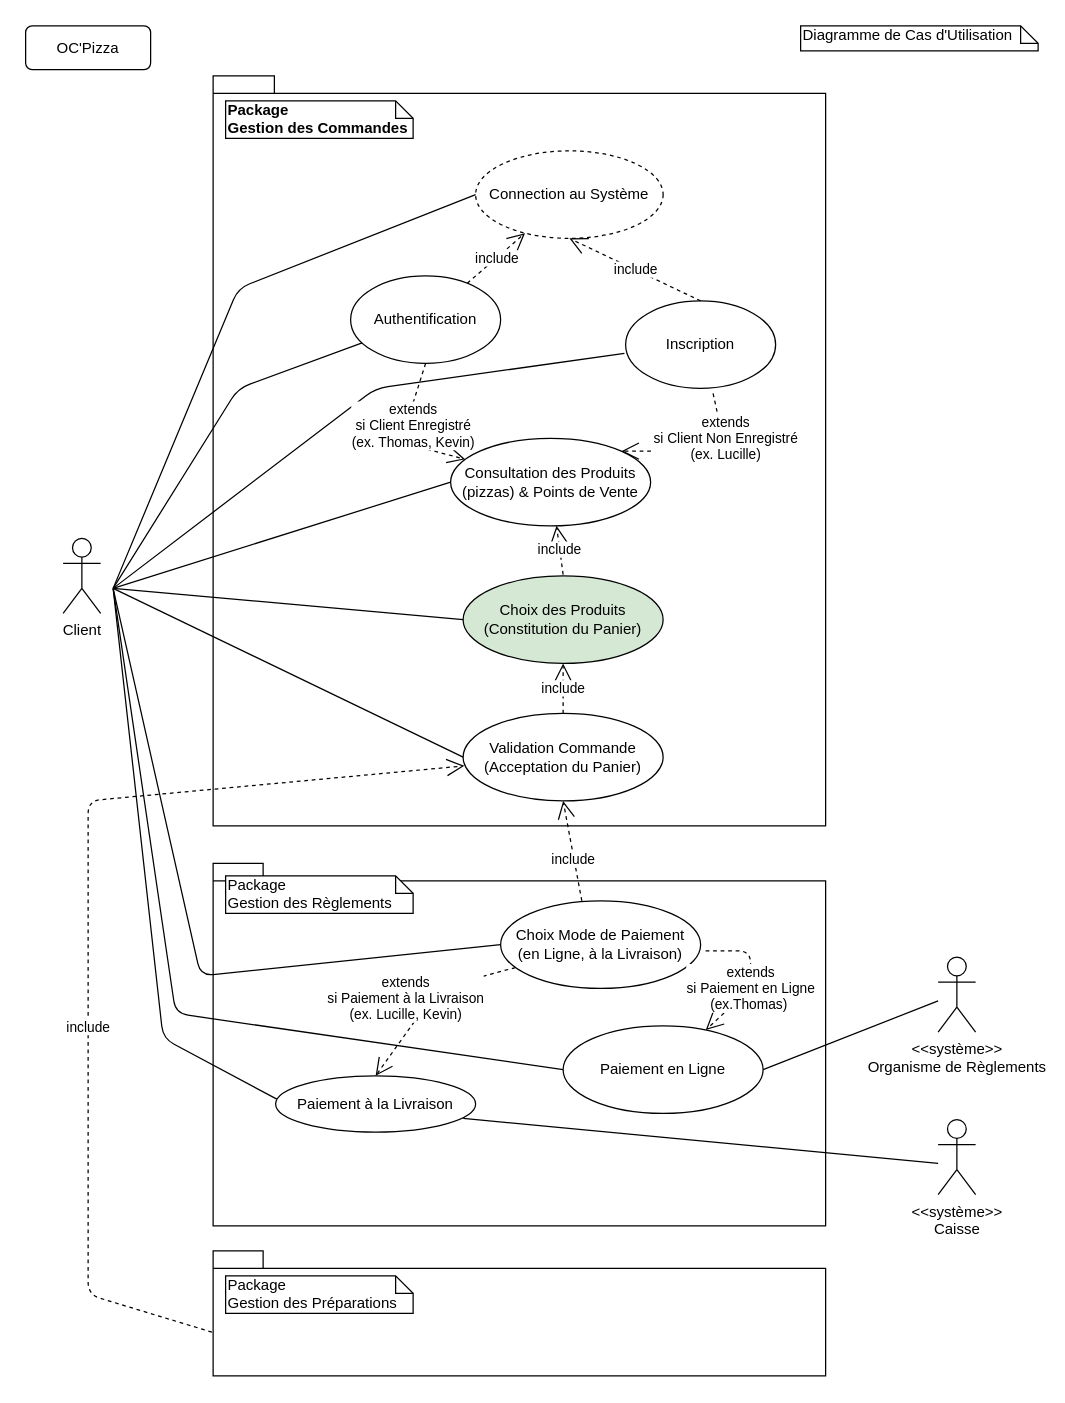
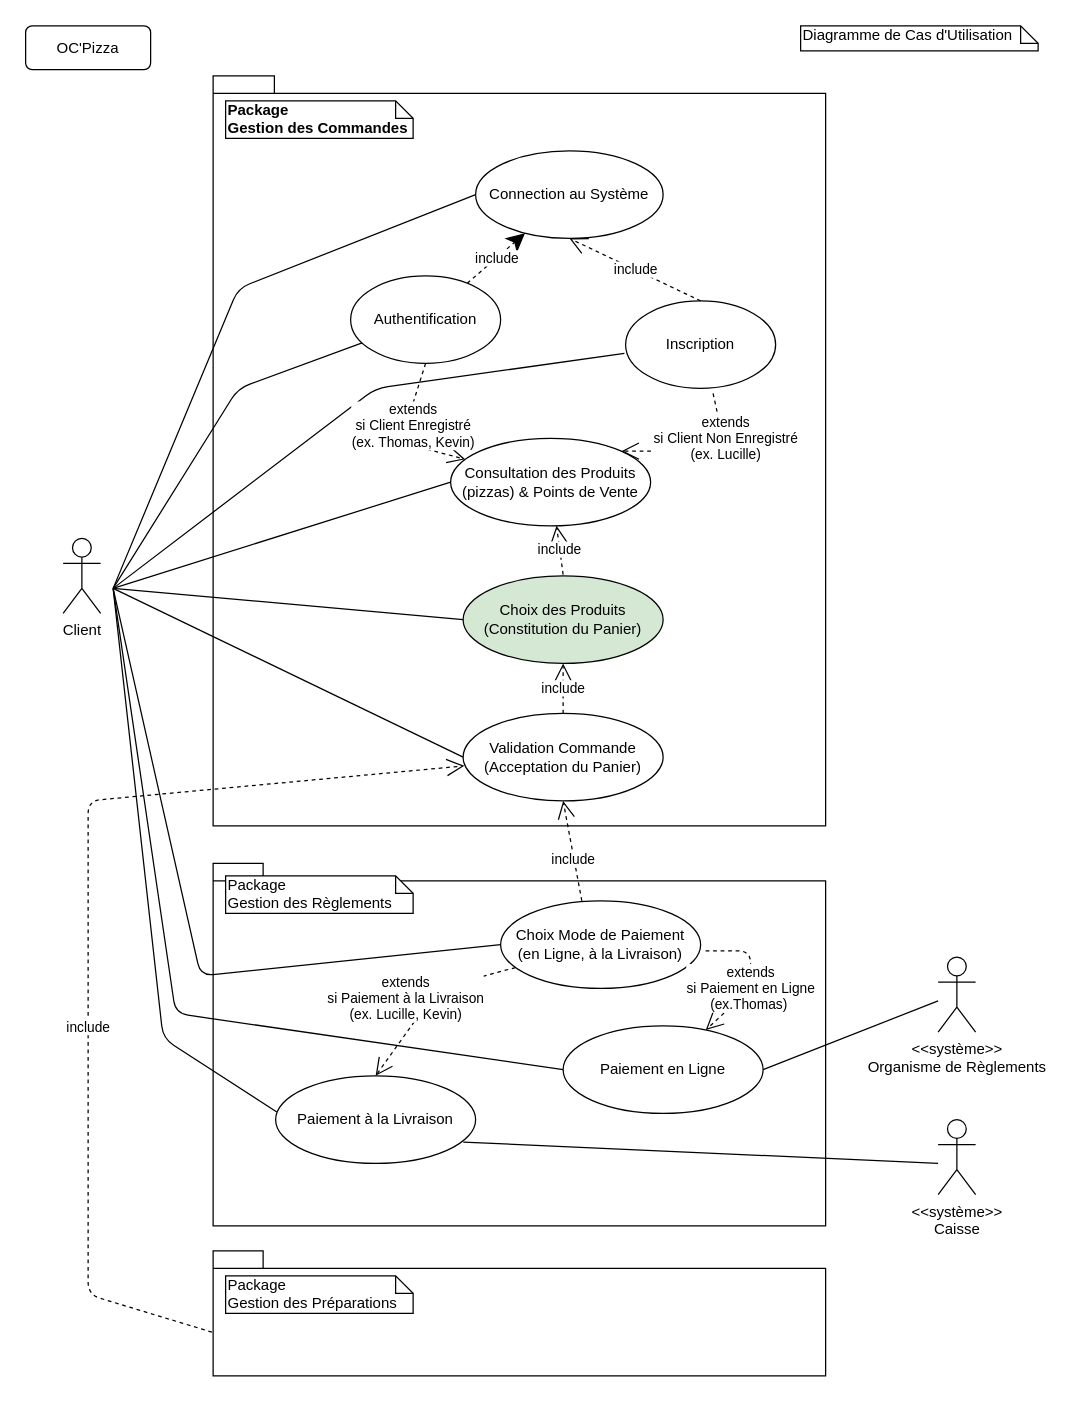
(569, 194) -> (569, 194)
(518, 239) -> (514, 242)
(376, 1104) -> (376, 1119)
